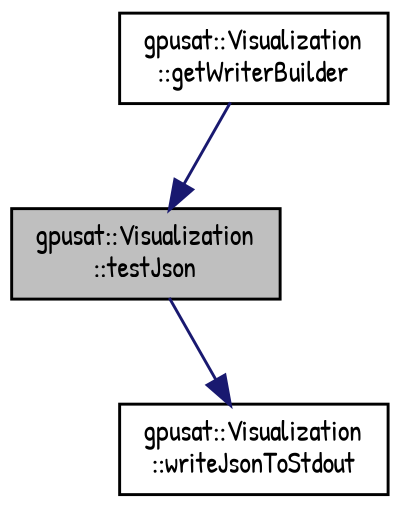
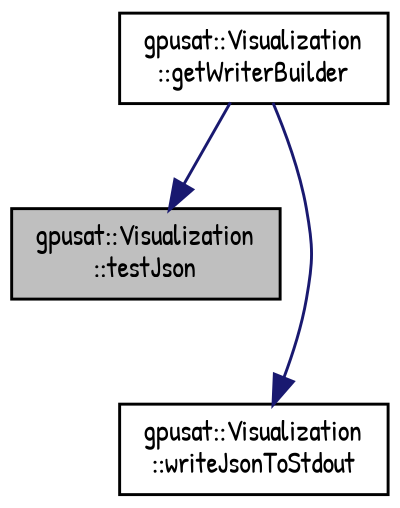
(193, 339) -> (311, 239)
